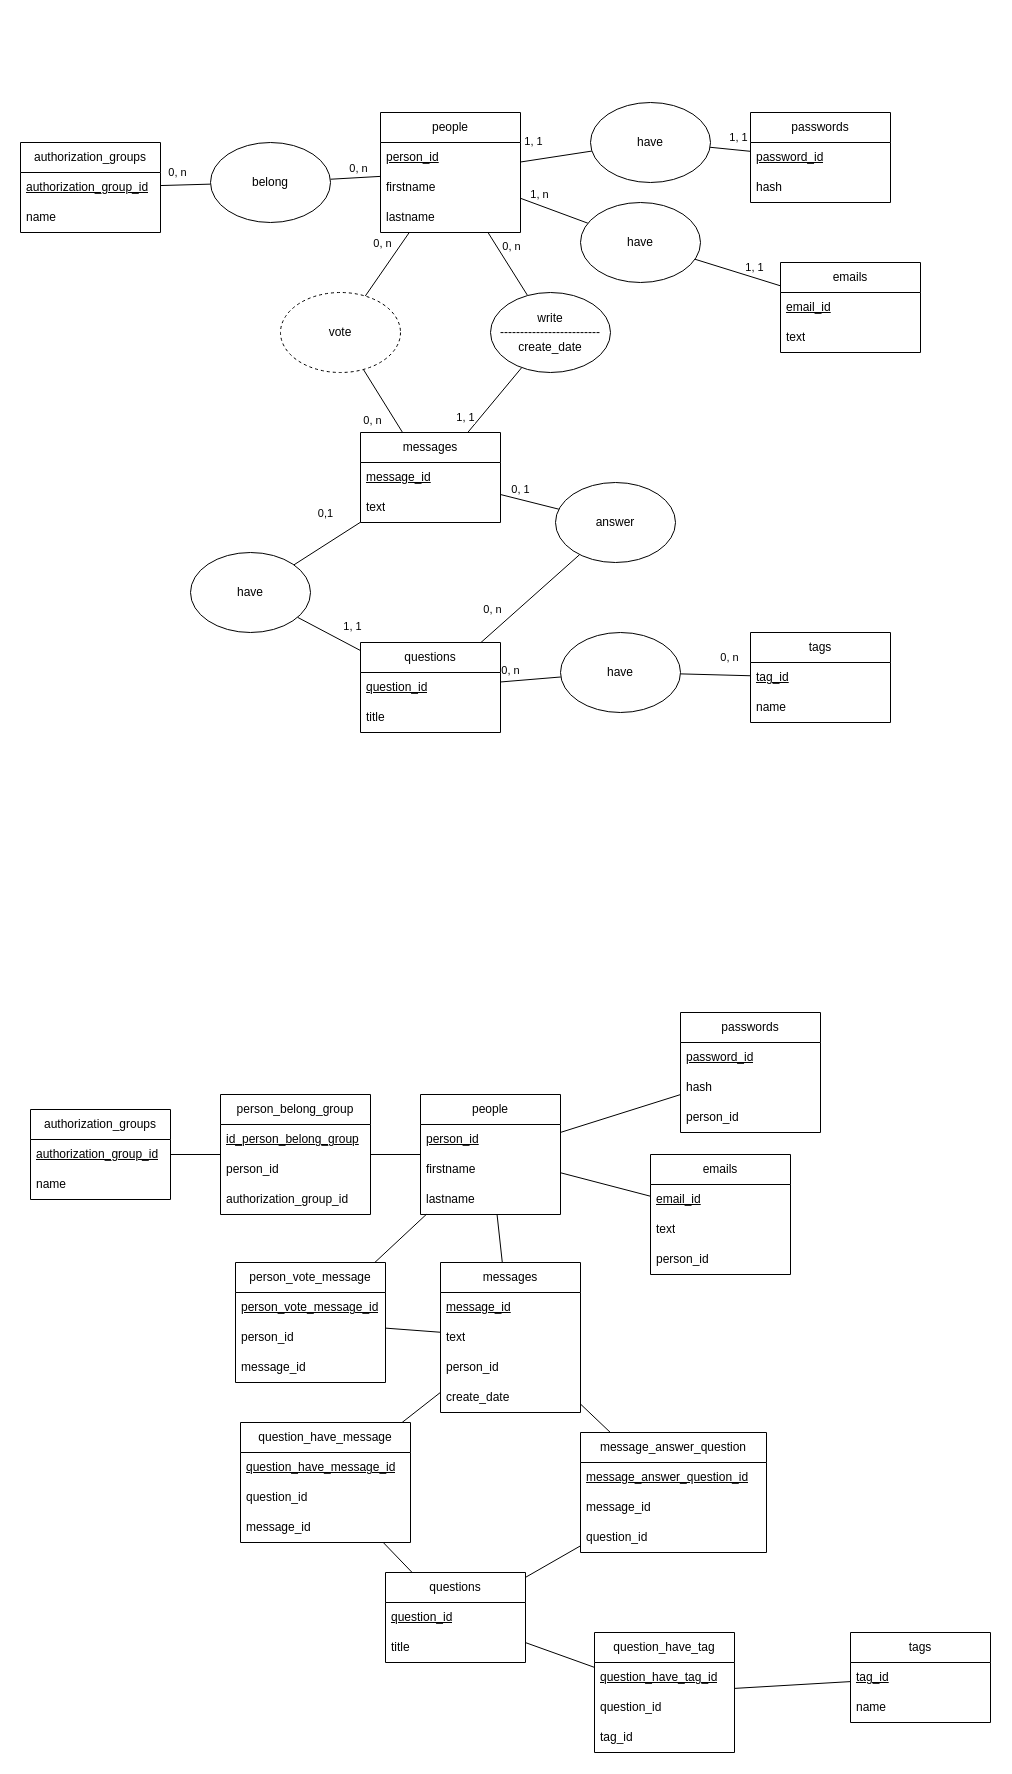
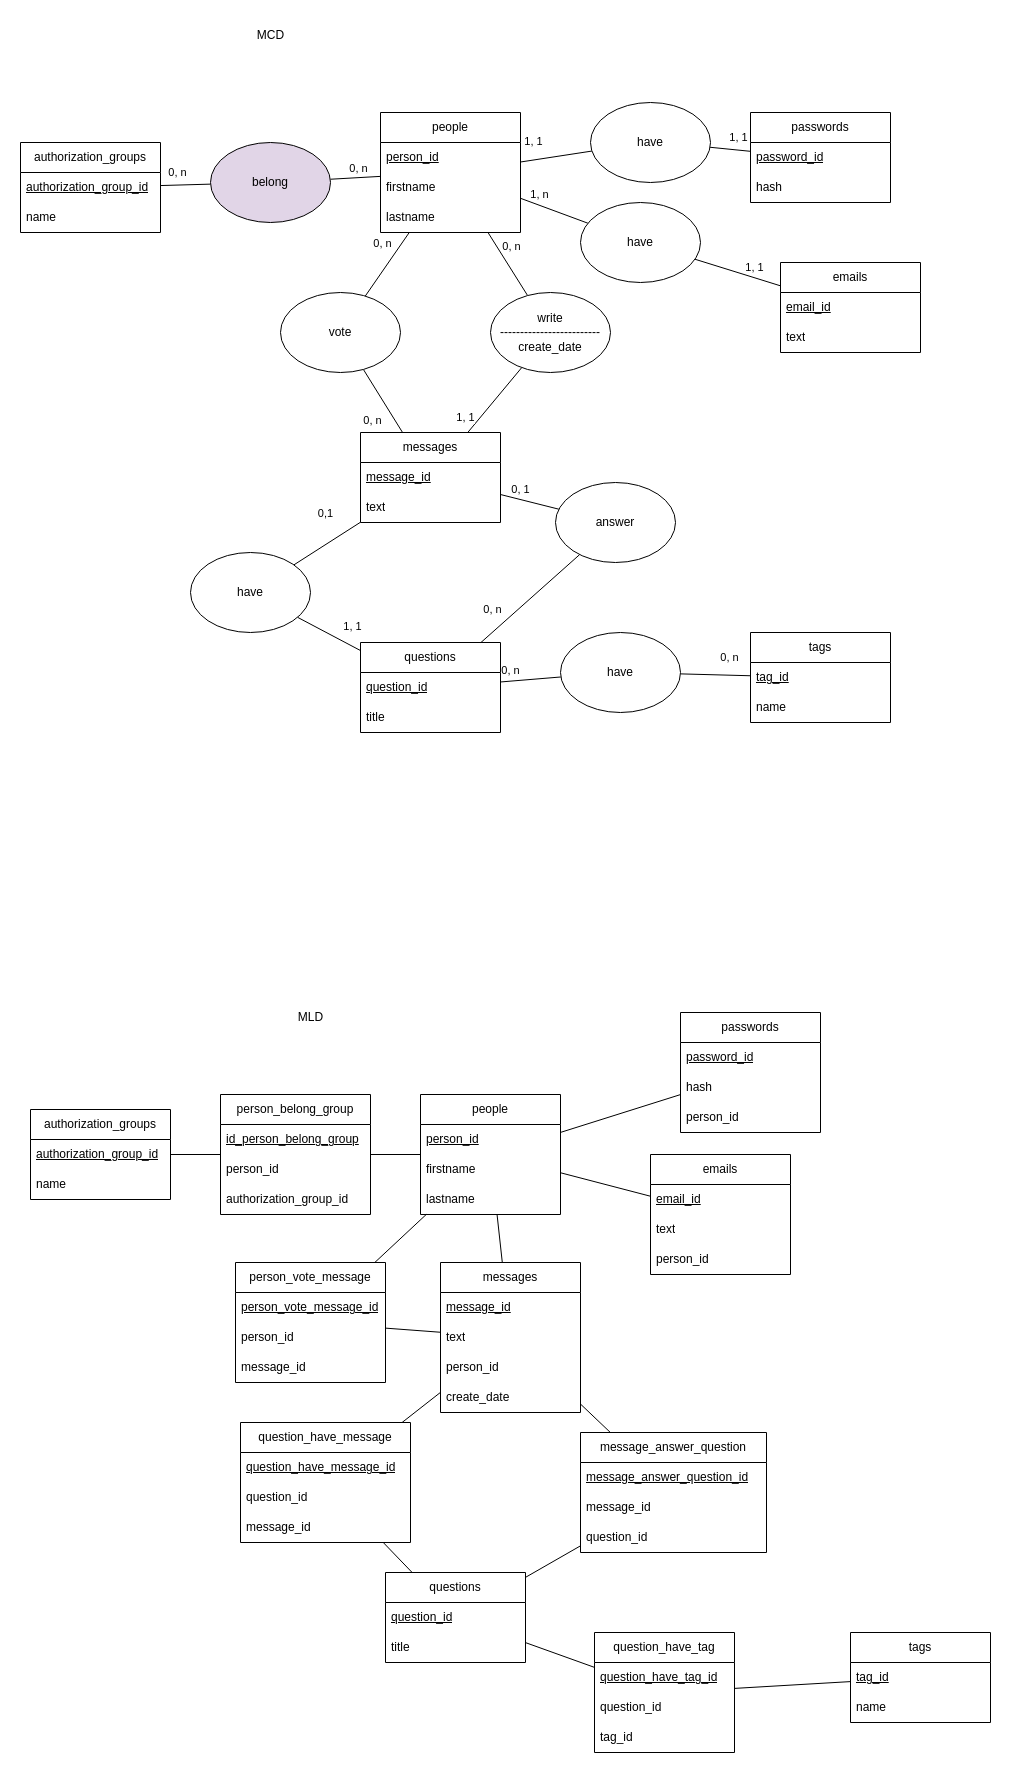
none -> (271, 36)
(271, 183) -> (271, 183)
(341, 333) -> (341, 333)
none -> (311, 1018)
